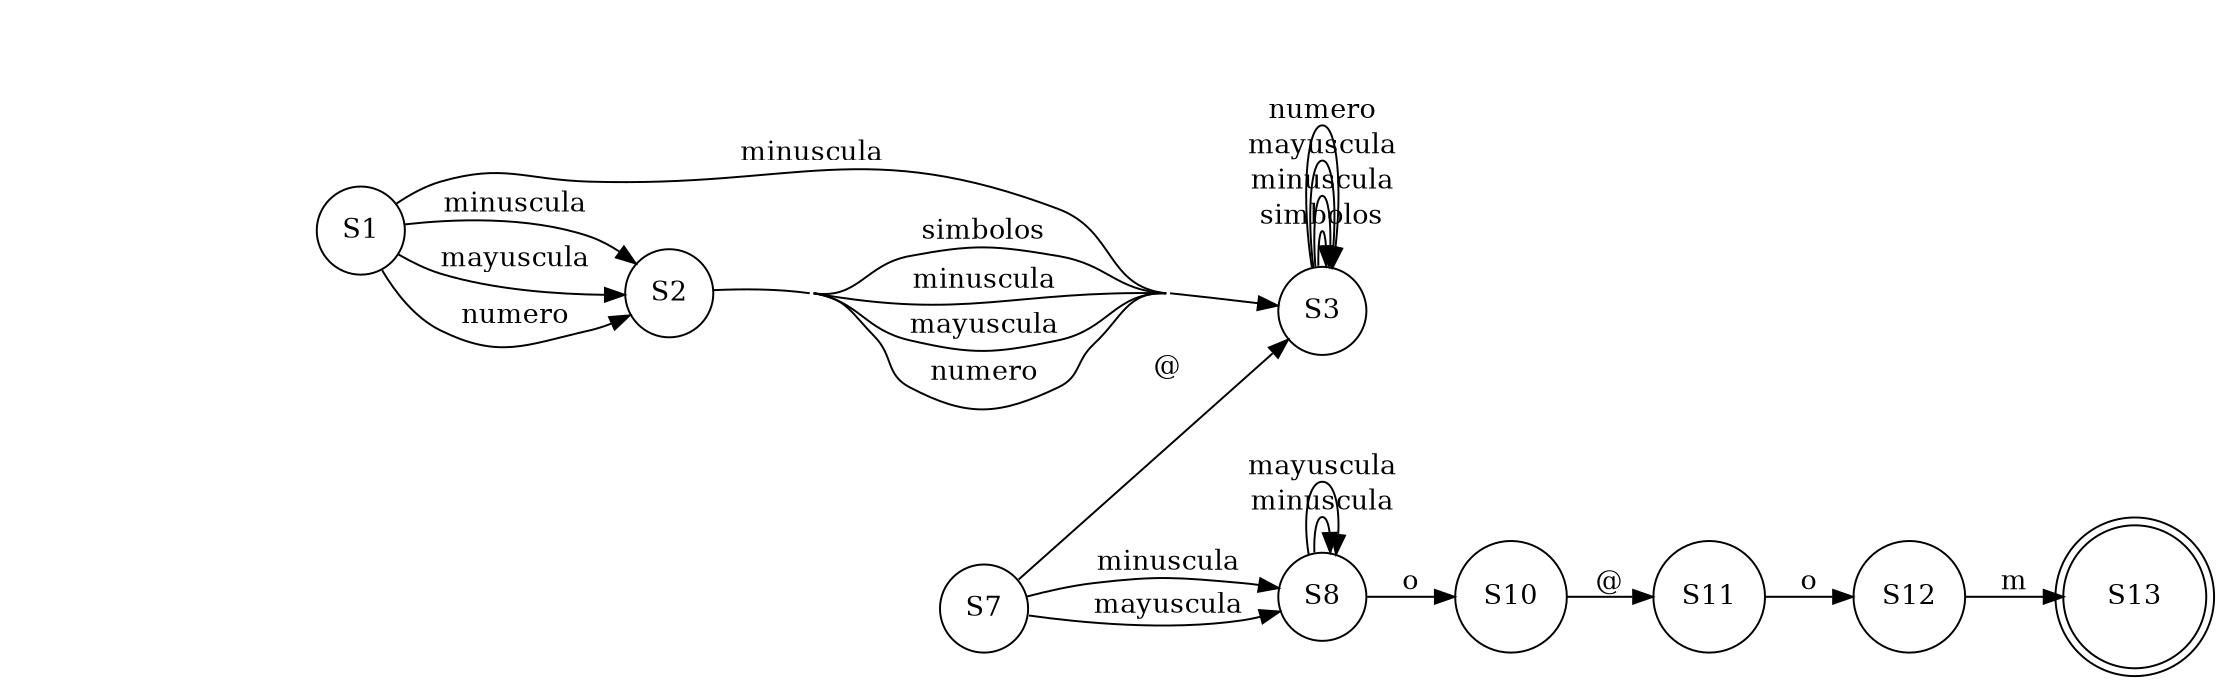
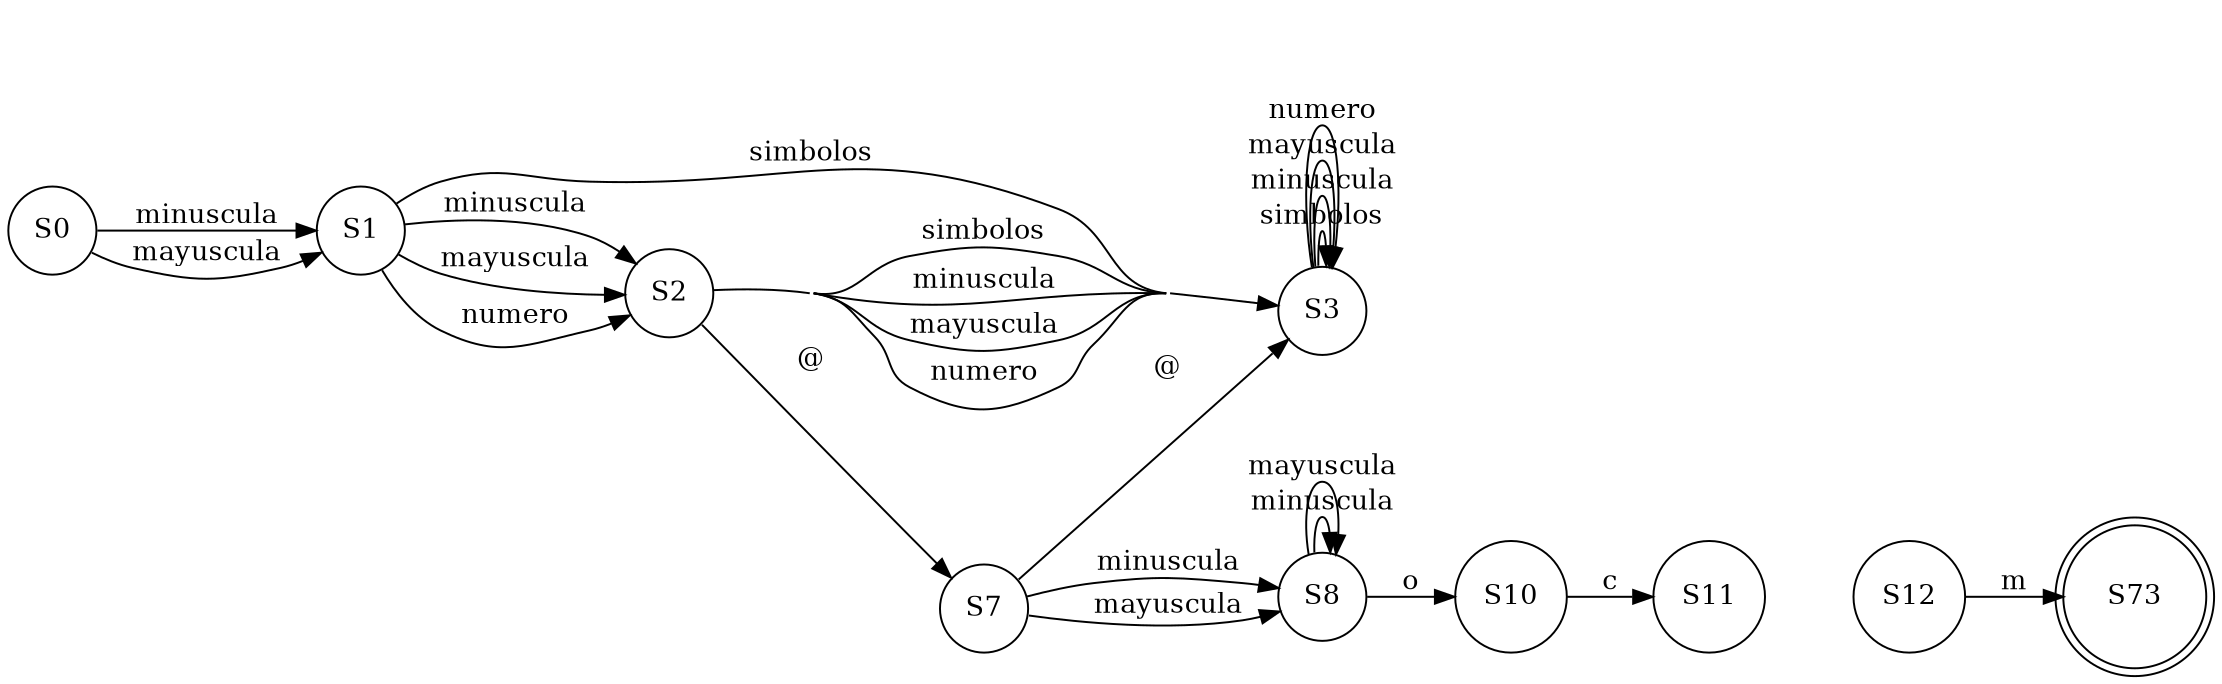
(812, 153) -> (812, 153)
none -> (52, 231)
none -> (819, 445)
(1610, 582) -> (1610, 582)
(1799, 597) -> none
(2135, 597) -> (2135, 597)
